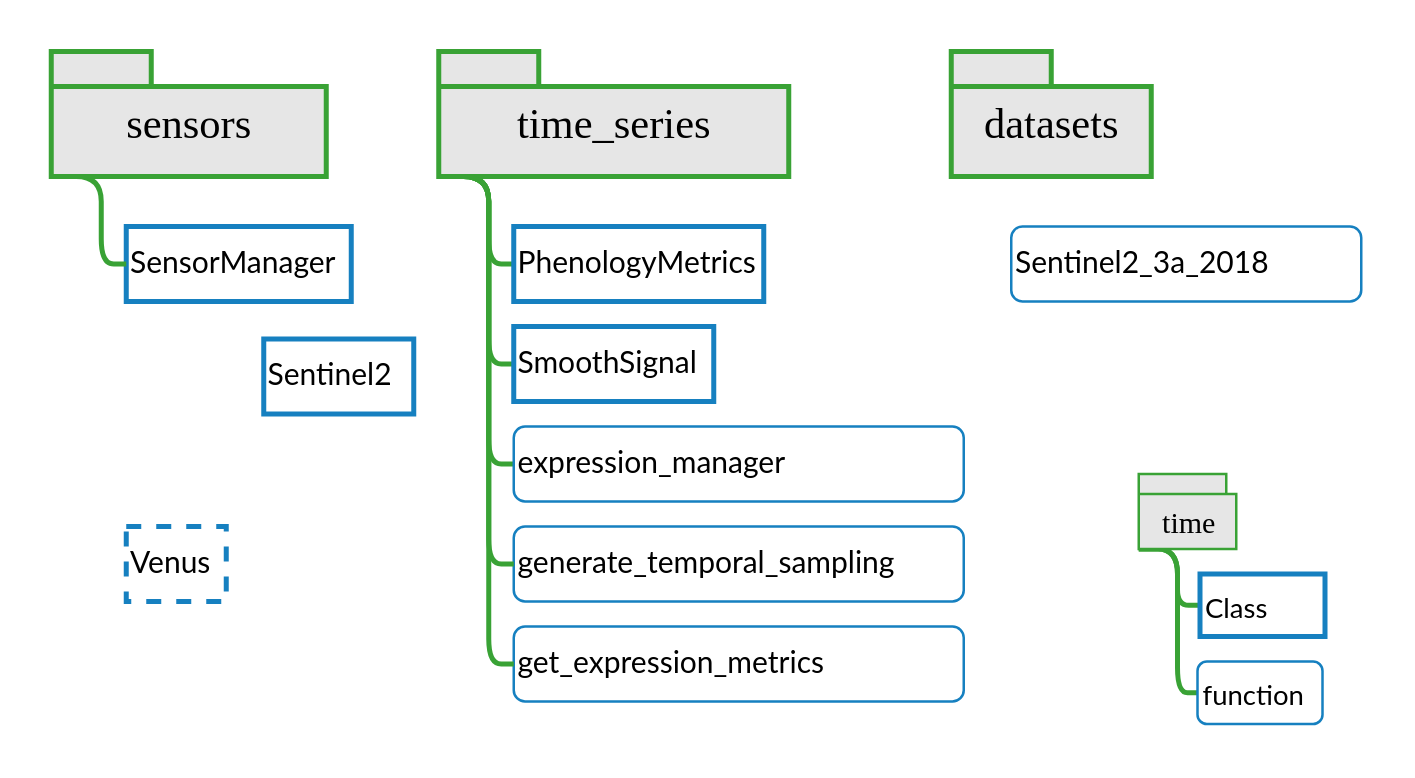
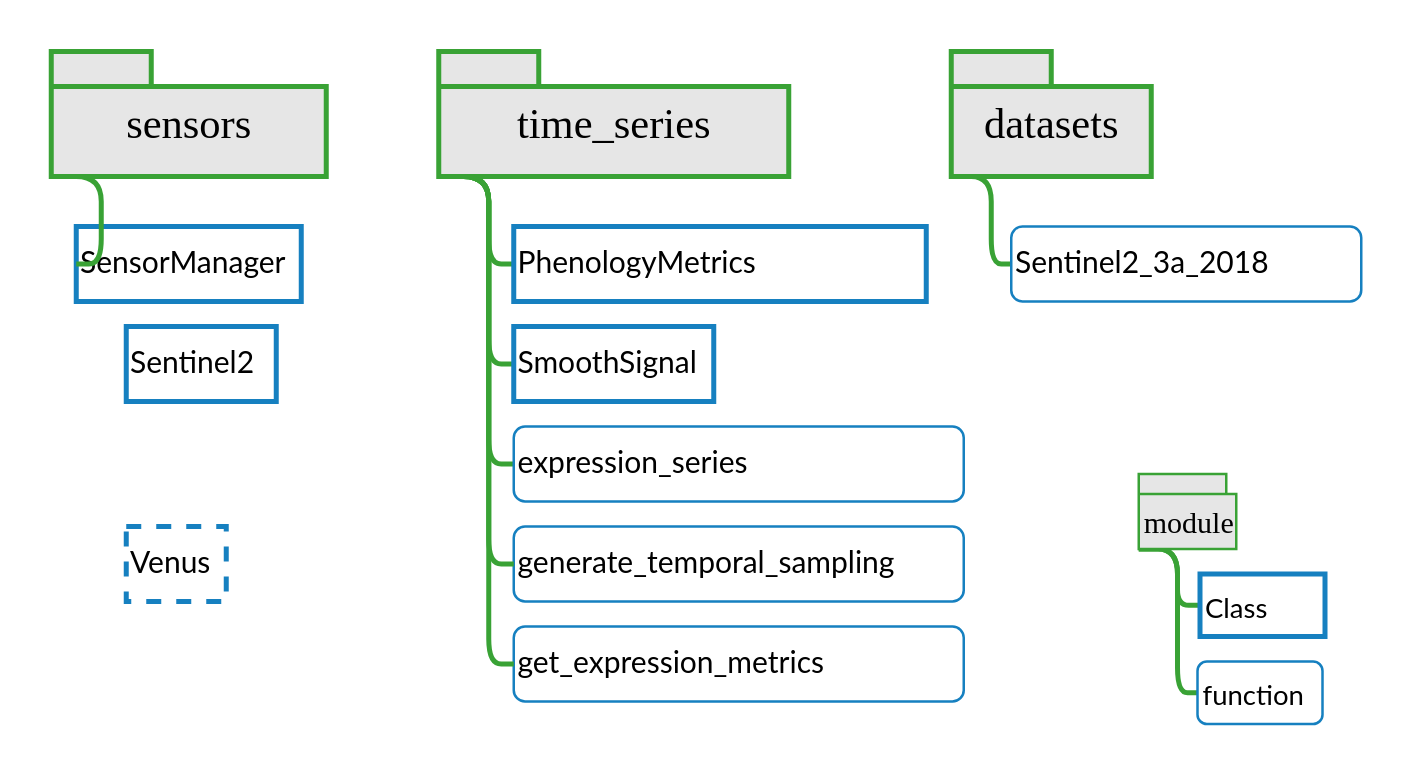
none -> (991, 223)
(239, 264) -> (189, 264)
(639, 264) -> (720, 264)
(339, 376) -> (201, 364)
(666, 464) -> (654, 464)
(1190, 524) -> (1190, 524)
